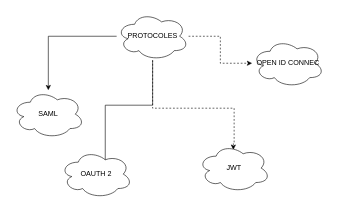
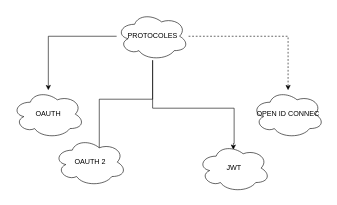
(288, 63) -> (288, 114)
(211, 108) -> (211, 108)
(48, 114) -> (48, 114)
(96, 174) -> (90, 162)
